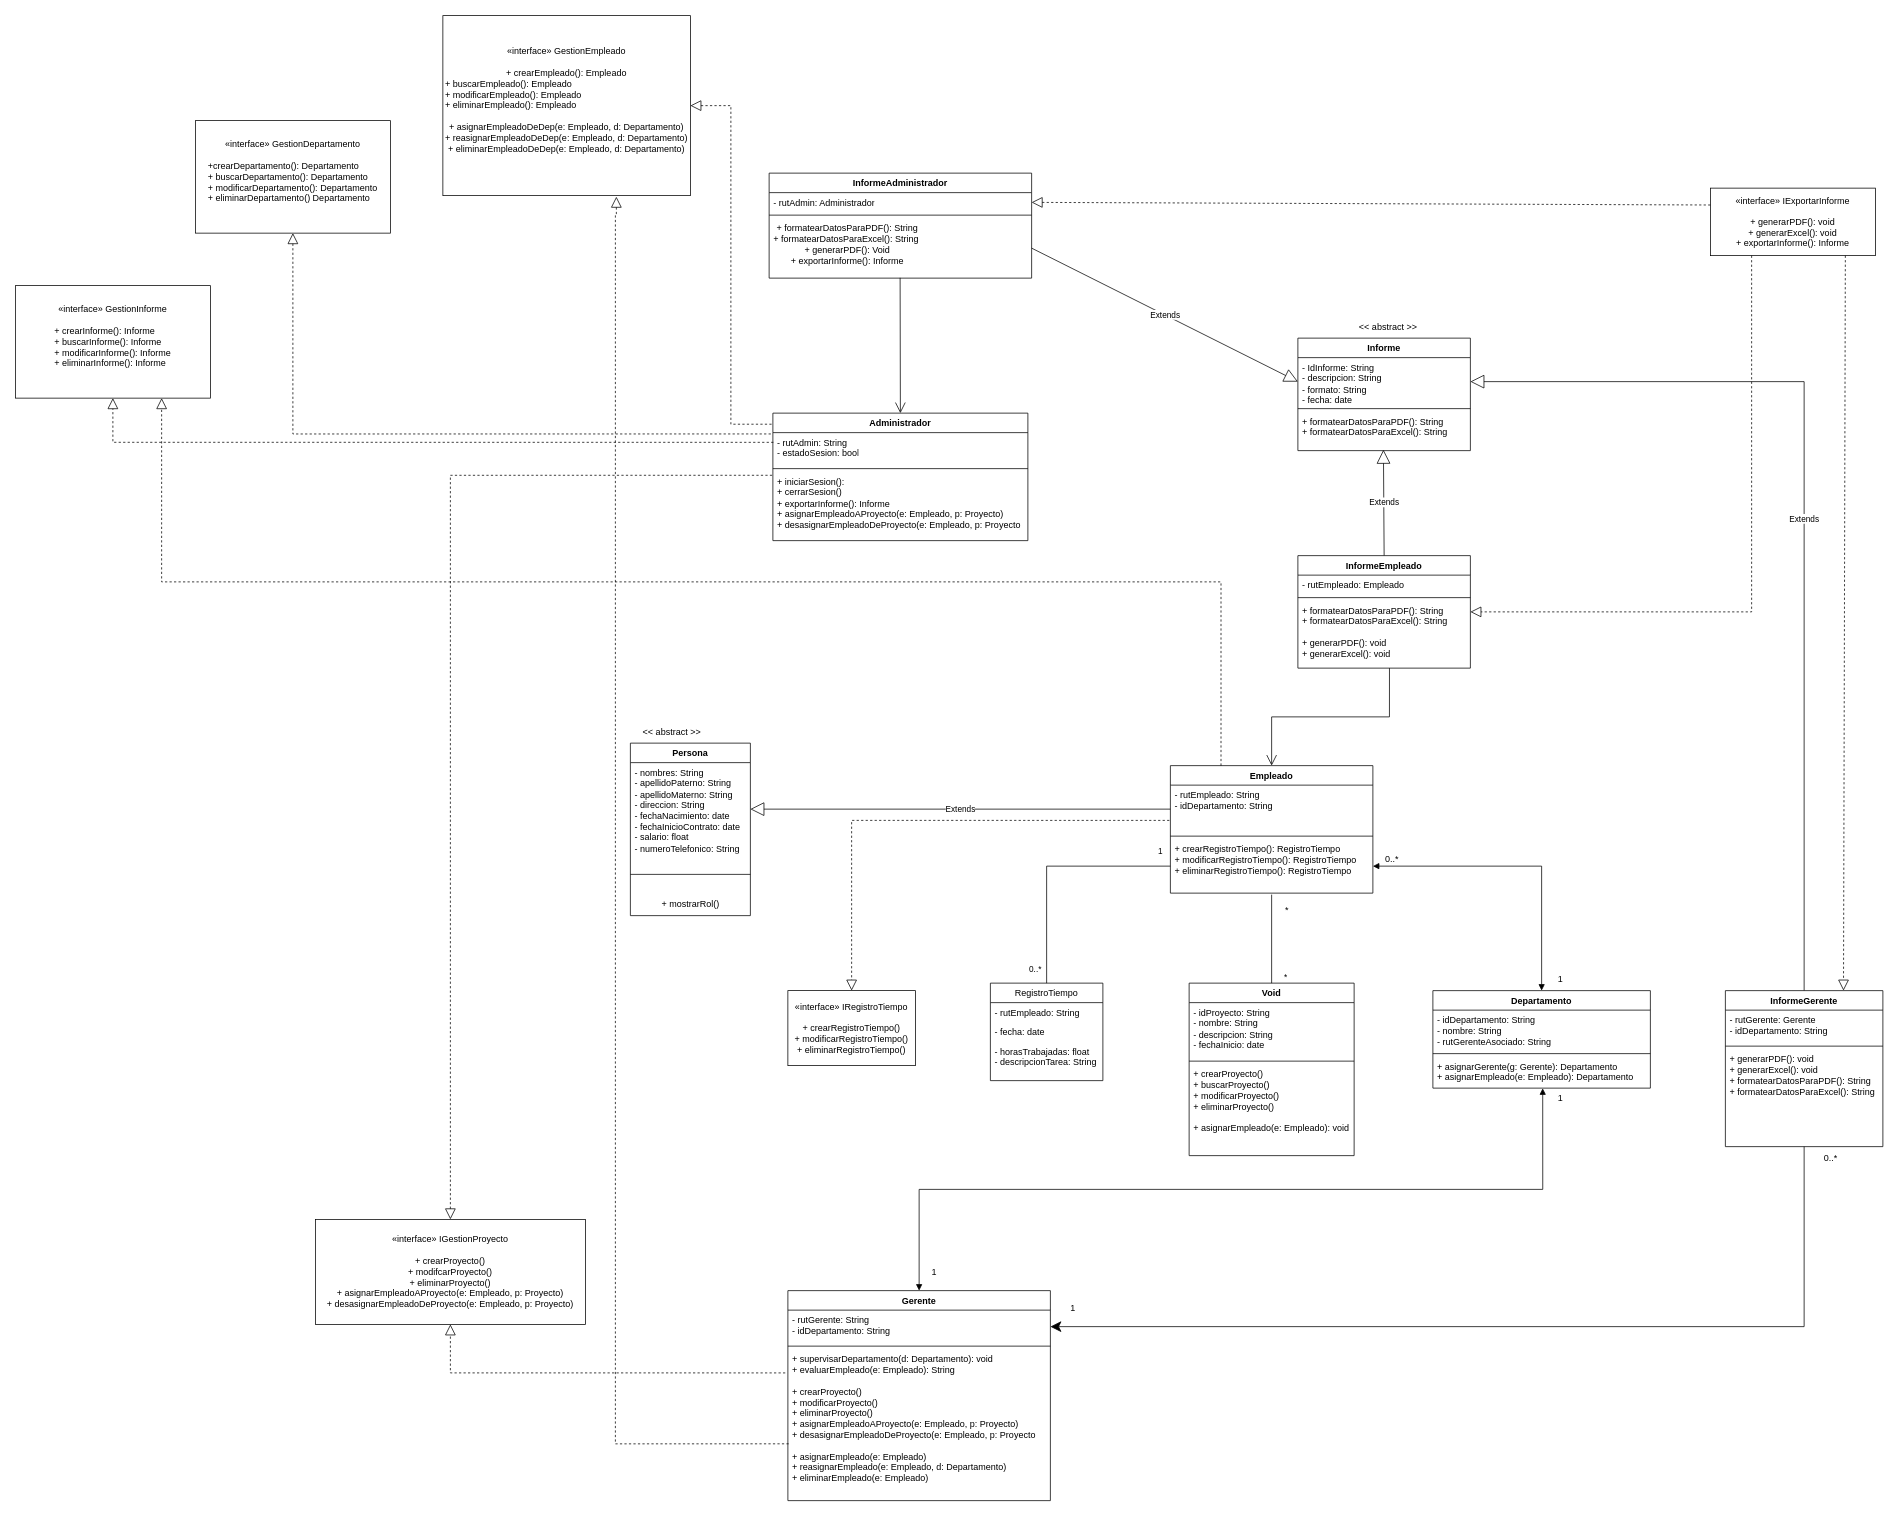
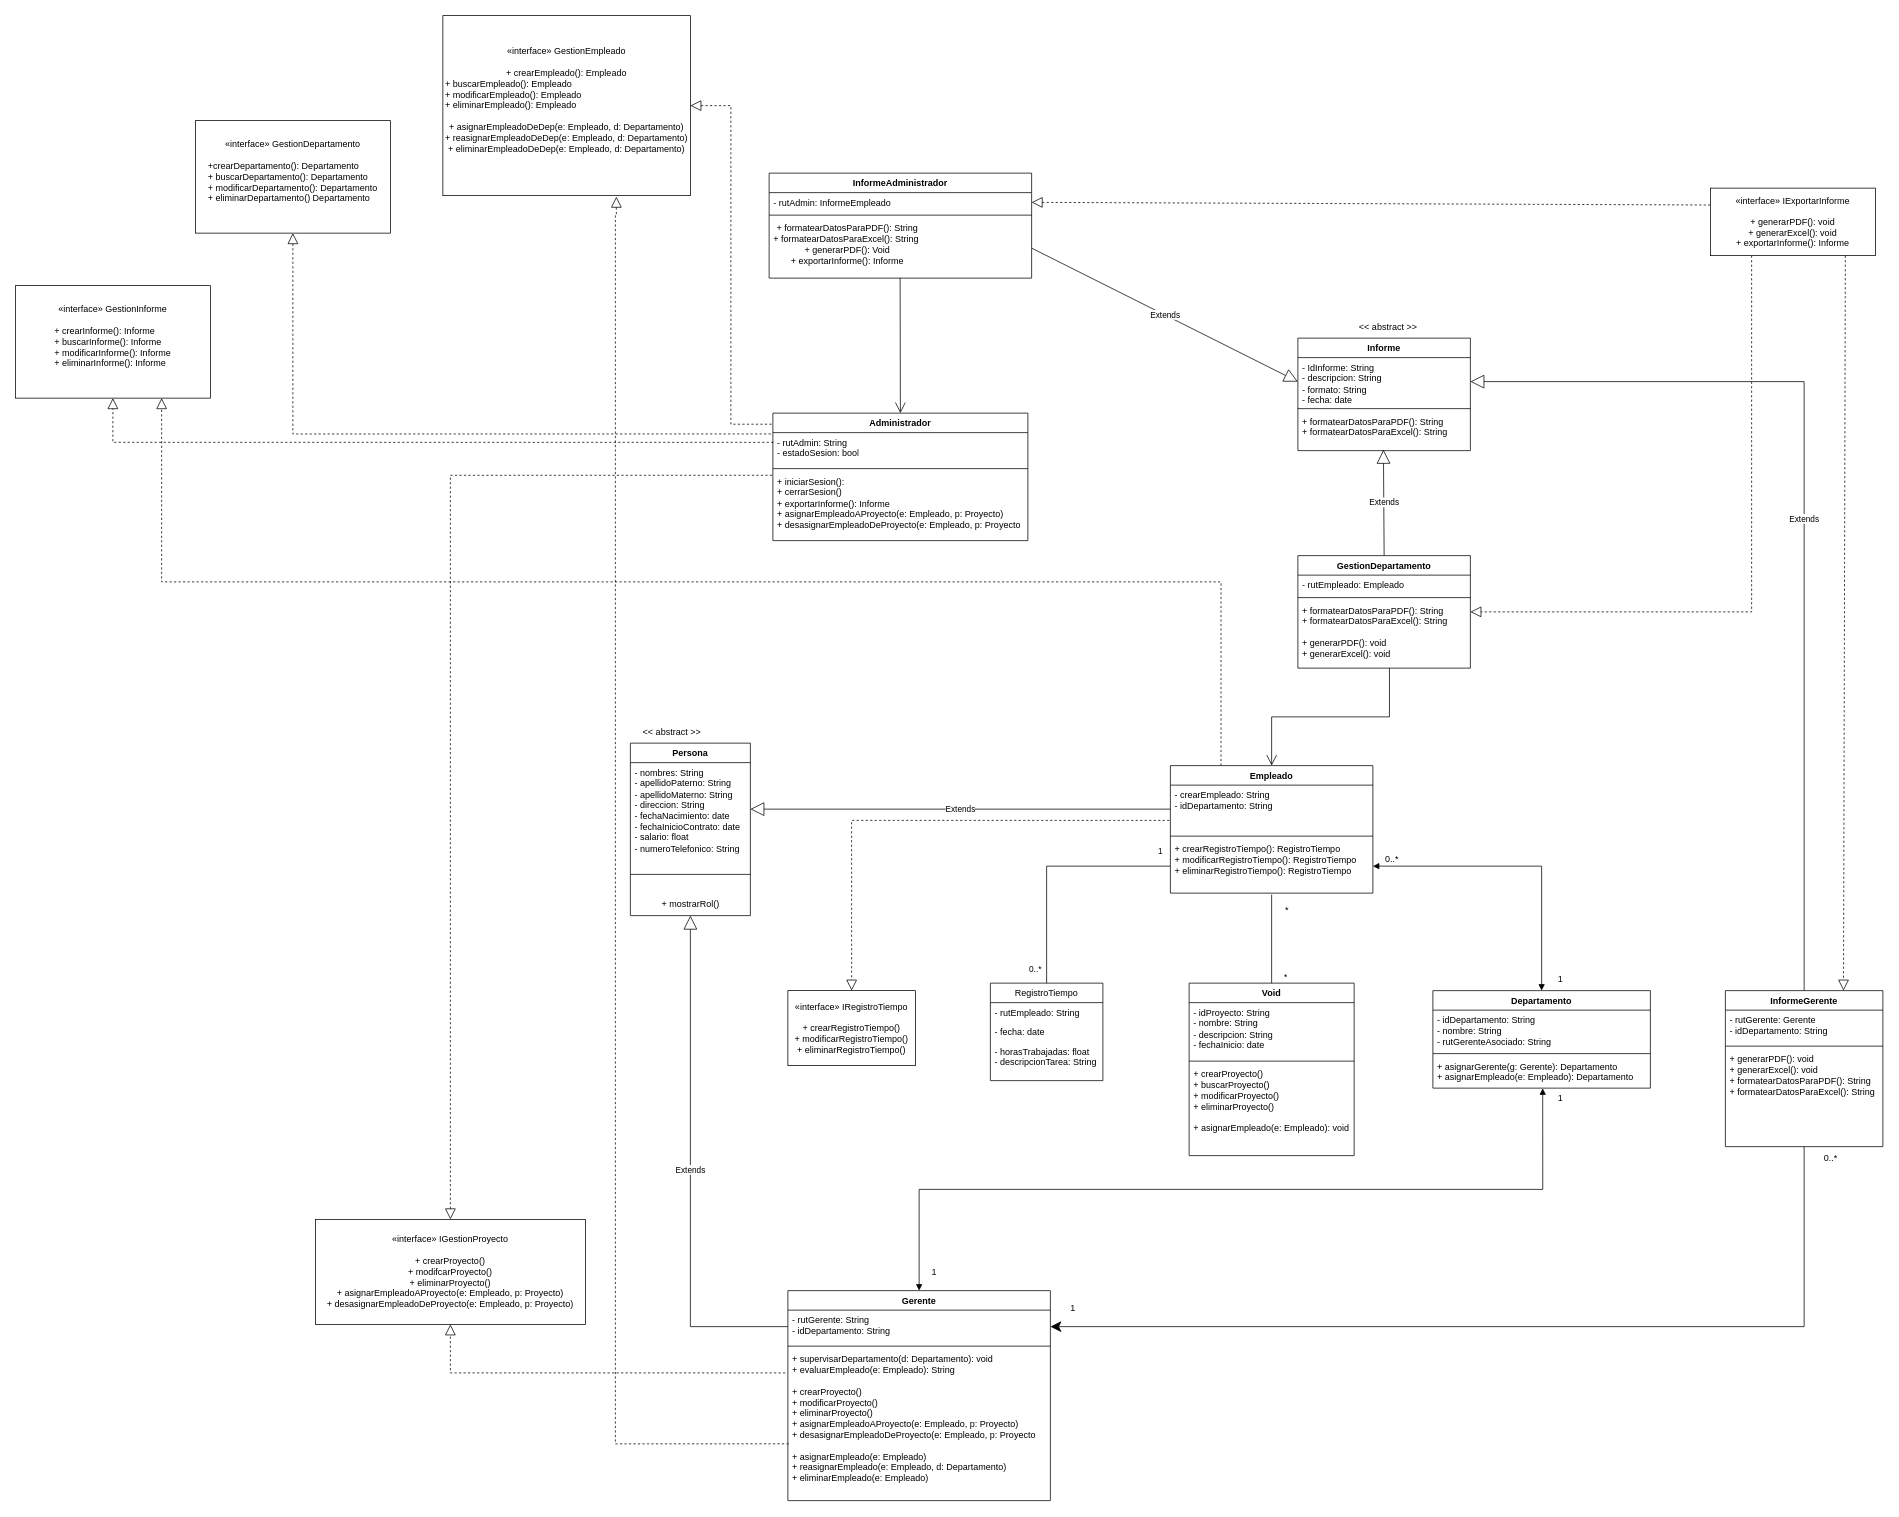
(830, 203) -> (836, 203)
(1384, 566) -> (1384, 566)
(1230, 801) -> (1230, 801)
none -> (690, 1175)
